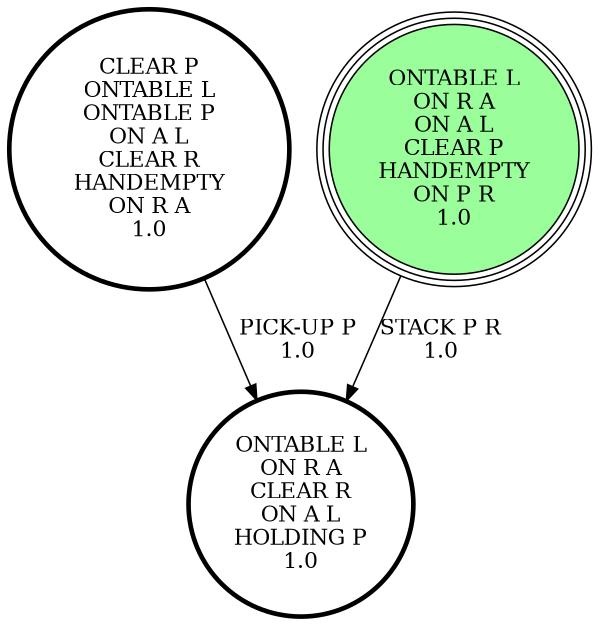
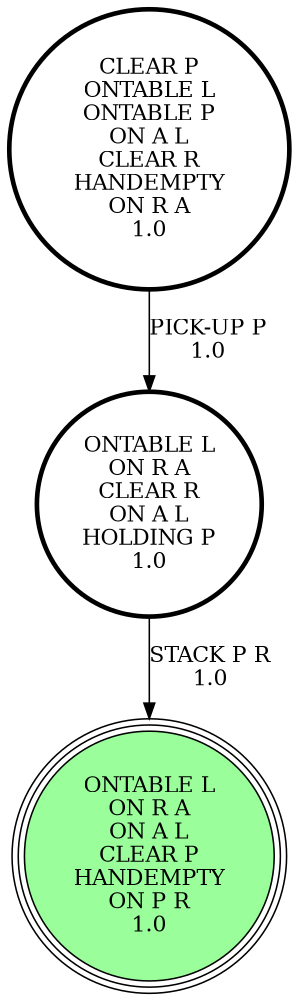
(377, 331) -> (149, 660)
